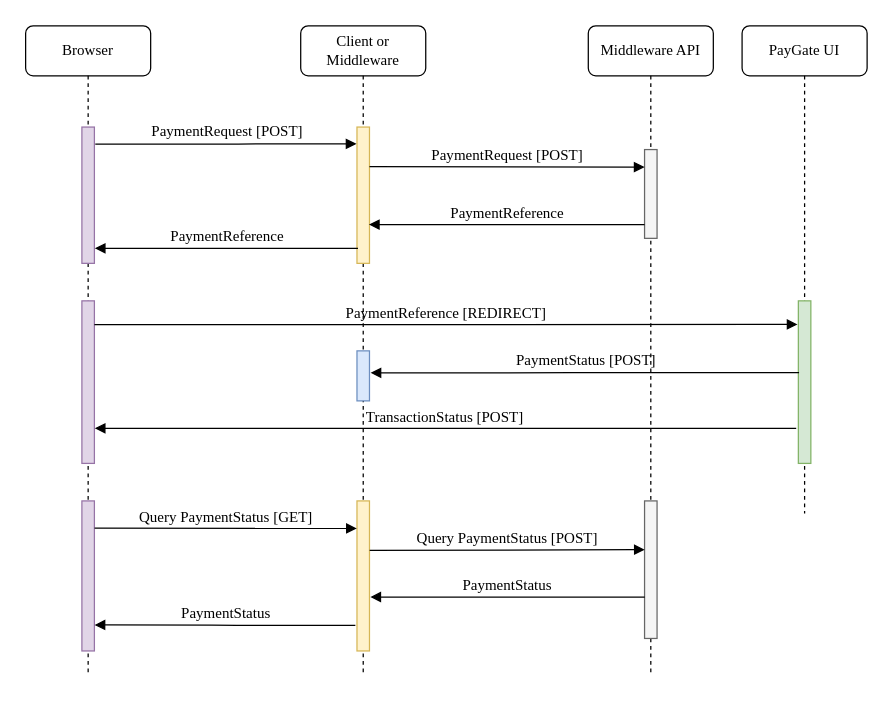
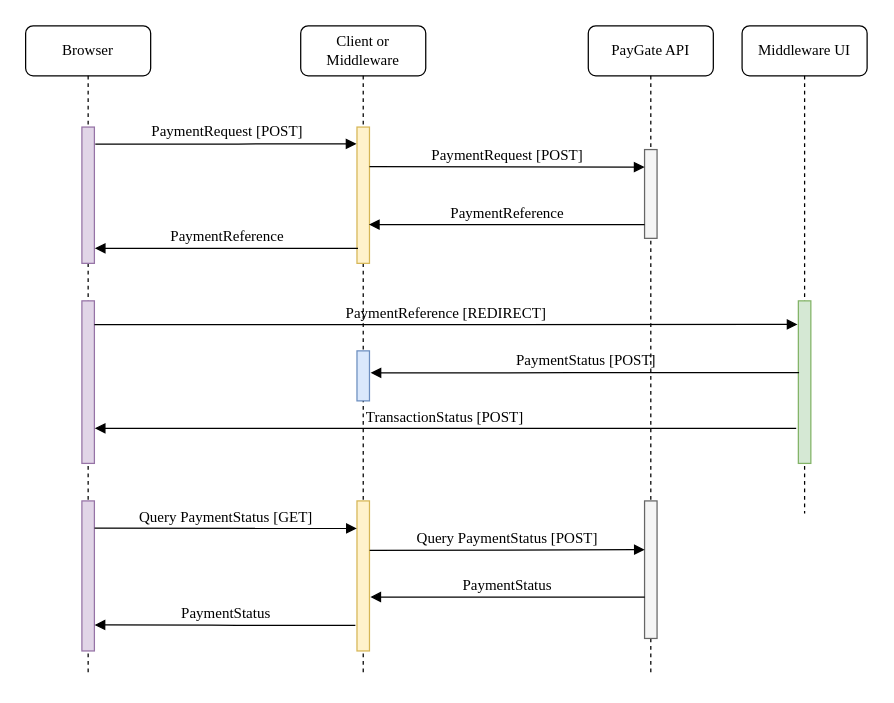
(651, 51) -> (651, 51)
(804, 51) -> (804, 51)
